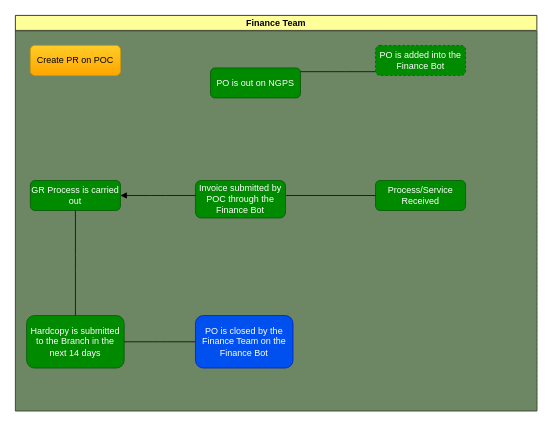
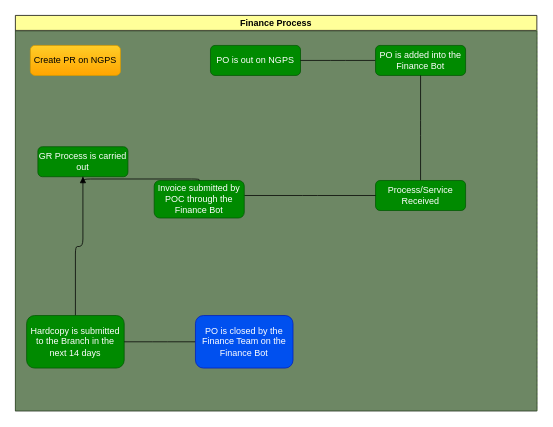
(276, 23) -> (276, 23)
(75, 60) -> (75, 60)
(420, 60) -> (420, 60)
(255, 83) -> (255, 60)
none -> (420, 128)
(75, 195) -> (83, 162)
(240, 199) -> (199, 199)
